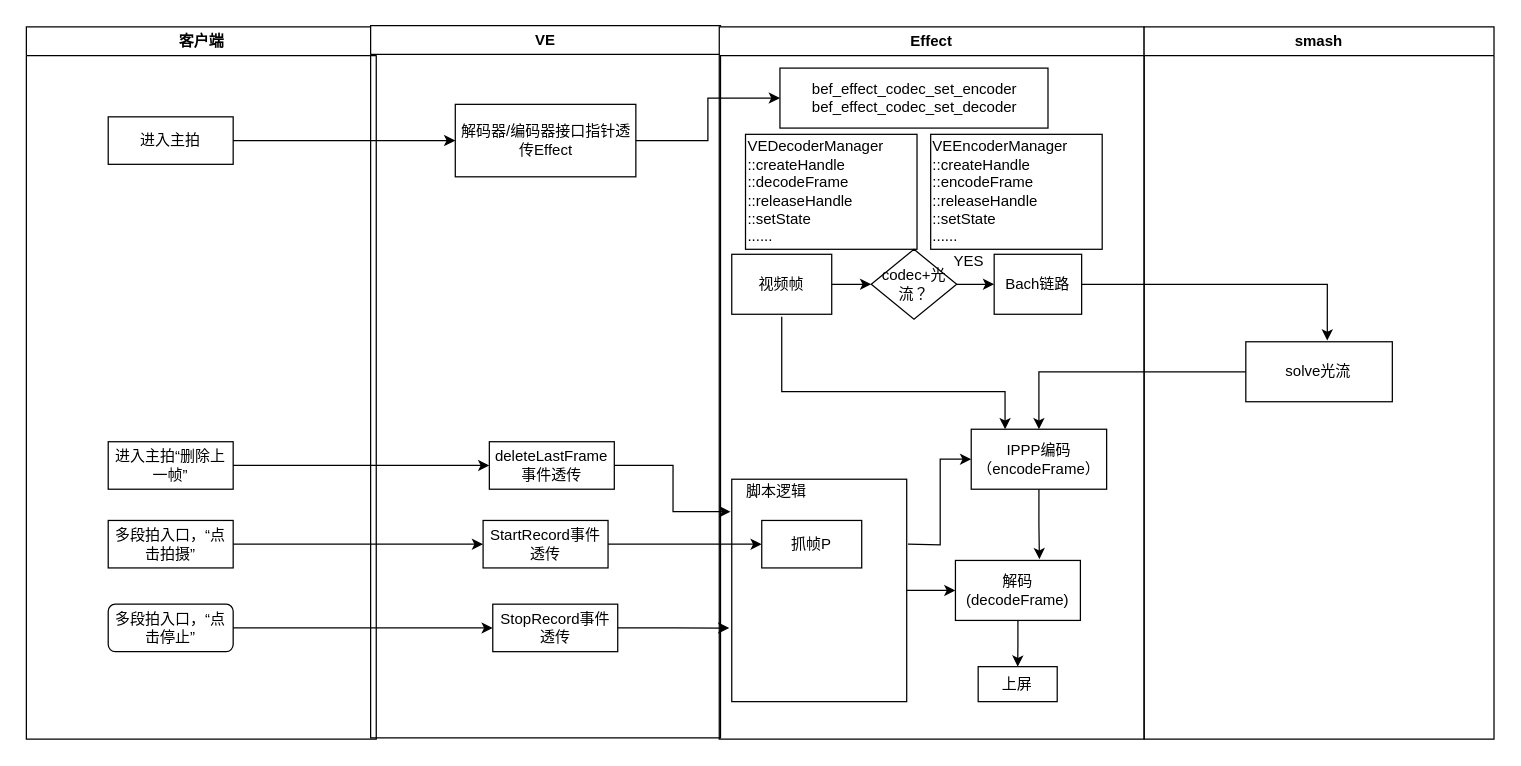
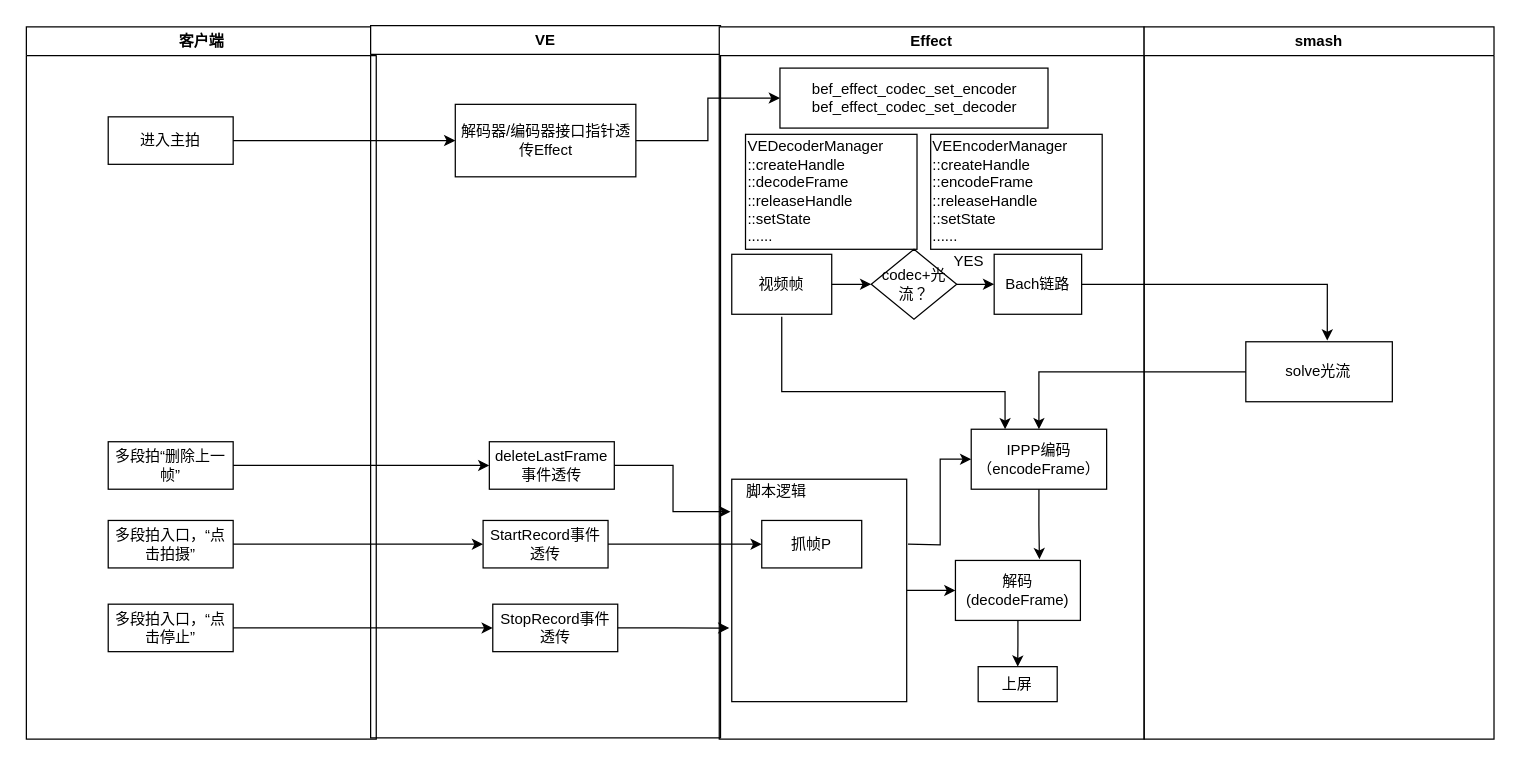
(171, 466) -> (171, 466)
(171, 628) -> (171, 628)
